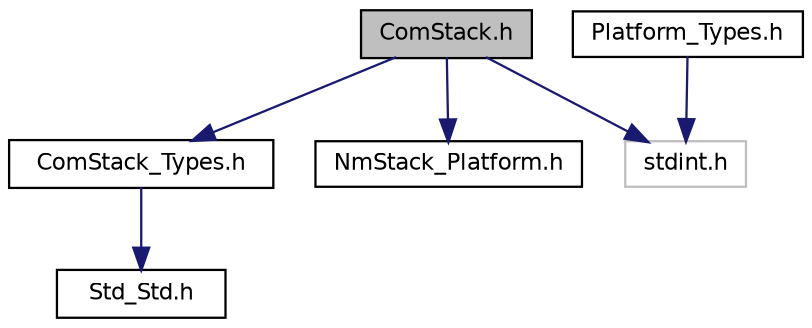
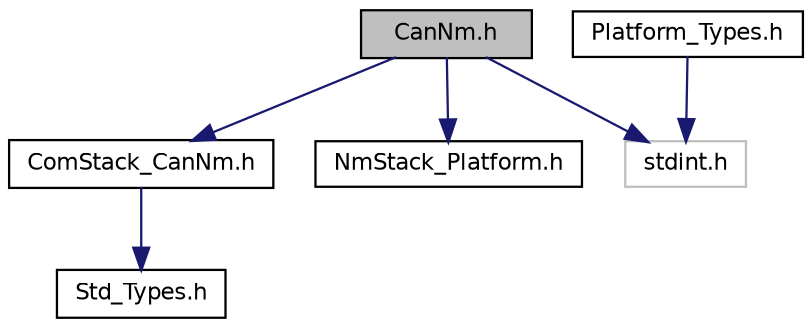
(446, 34) -> (446, 34)
(141, 164) -> (141, 164)
(141, 294) -> (141, 294)
